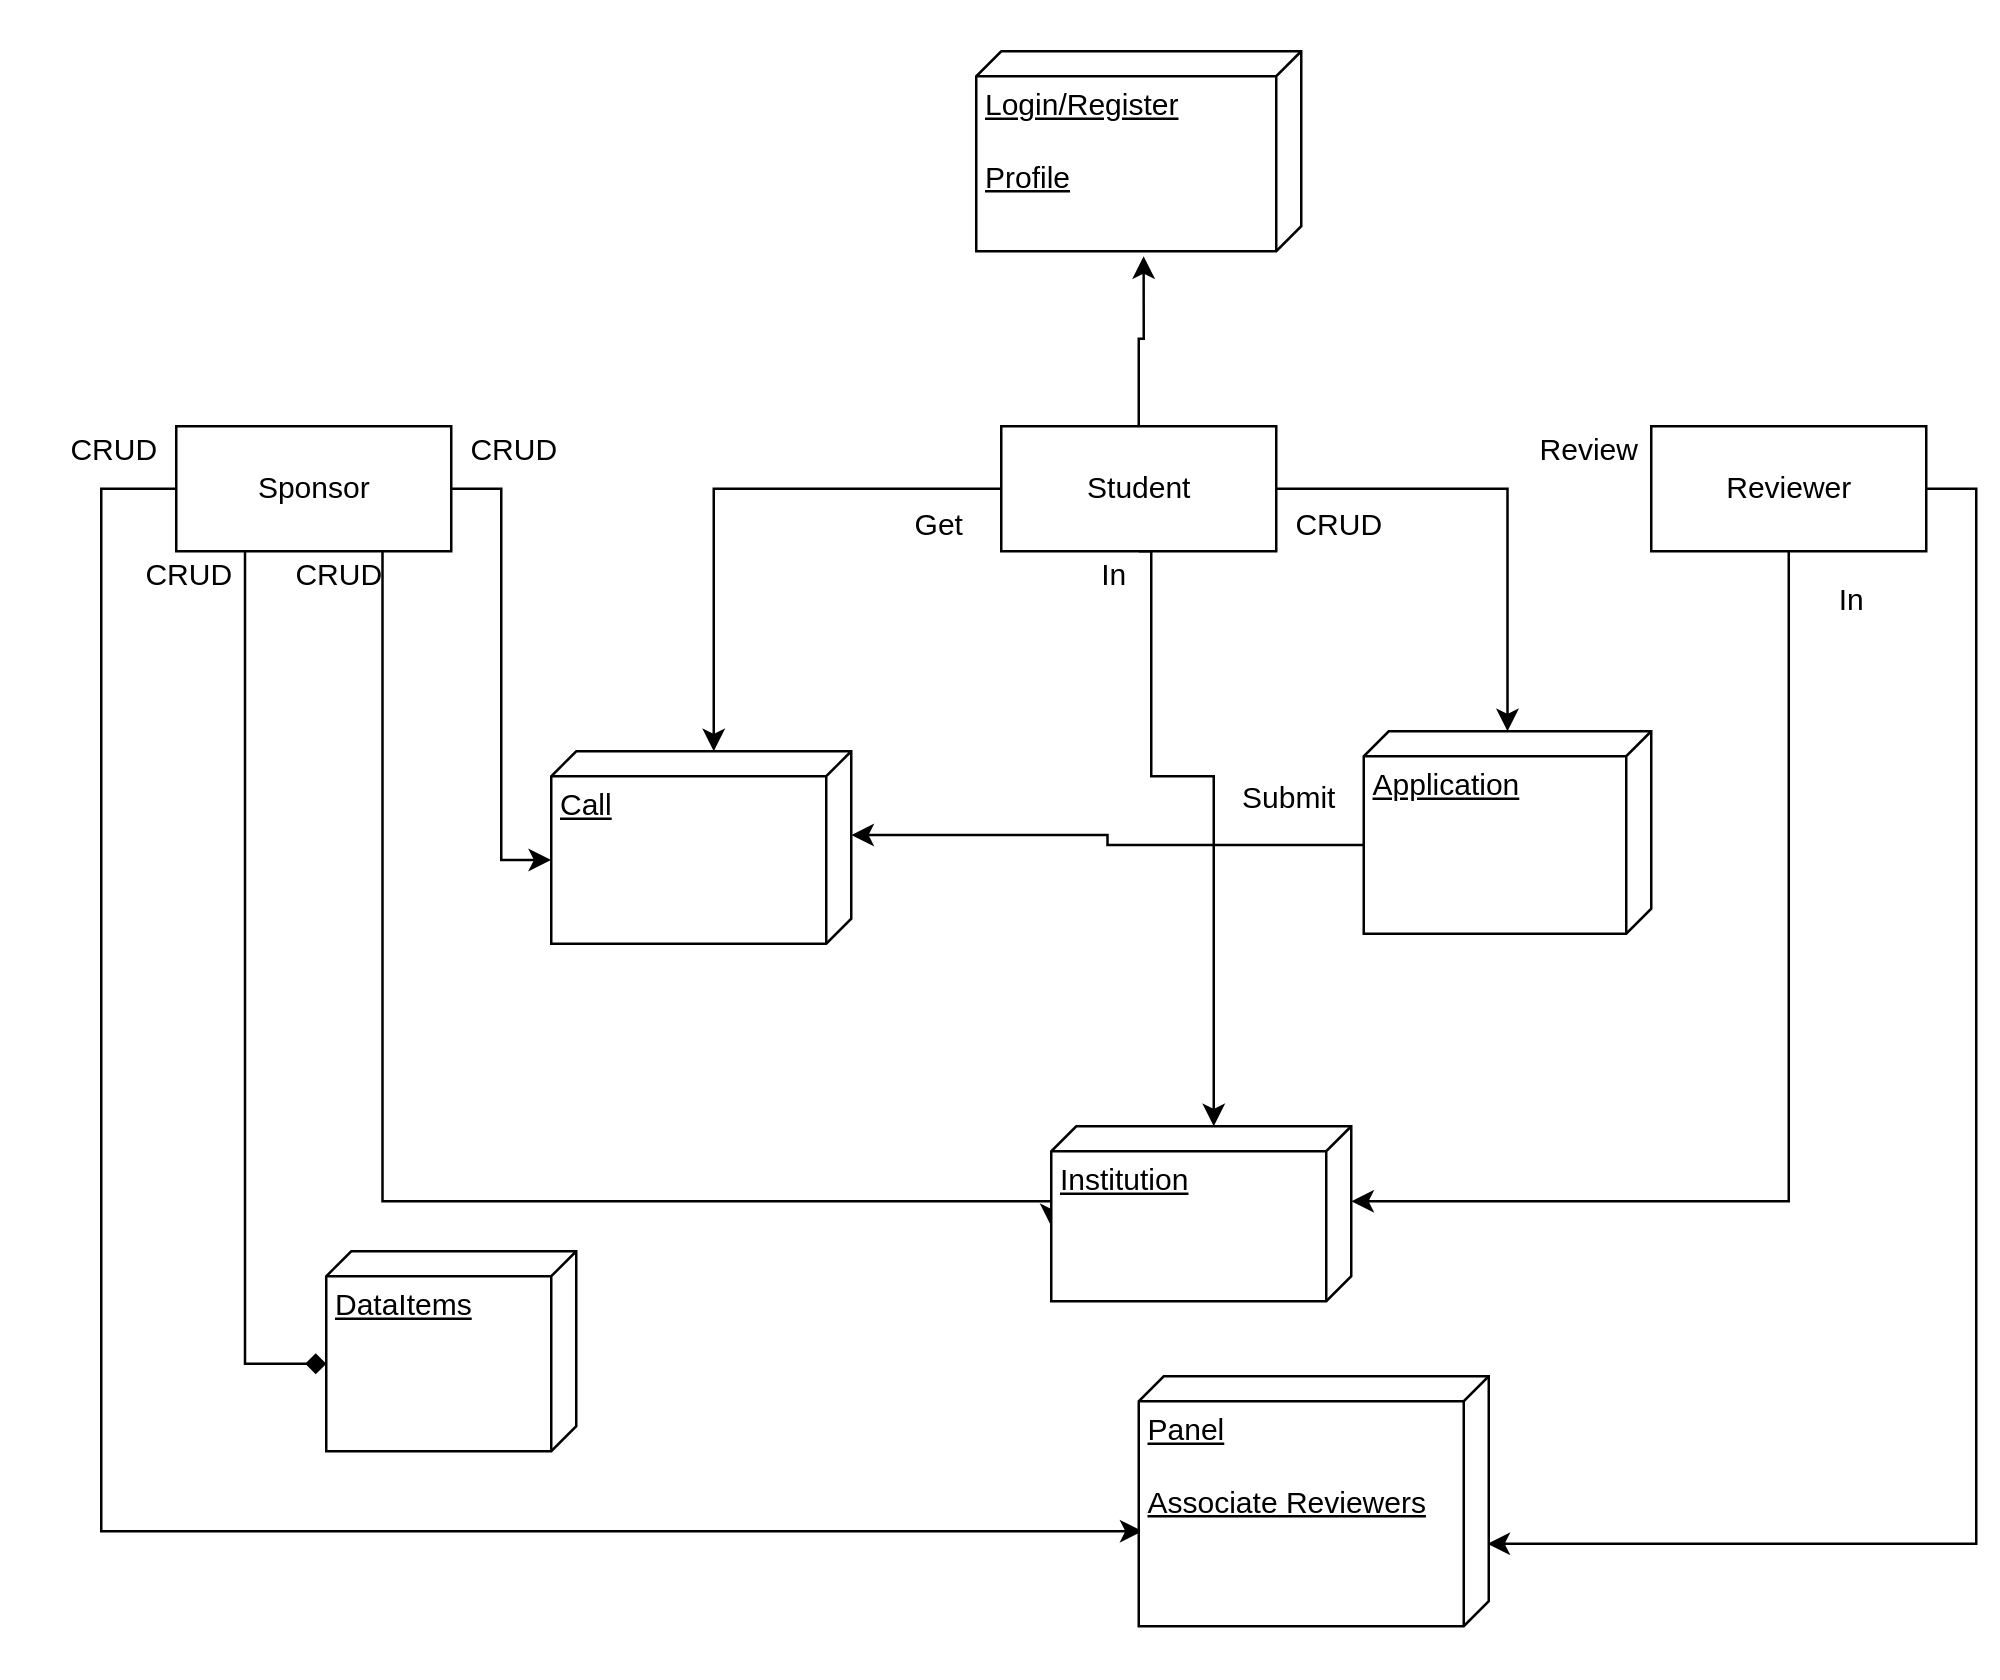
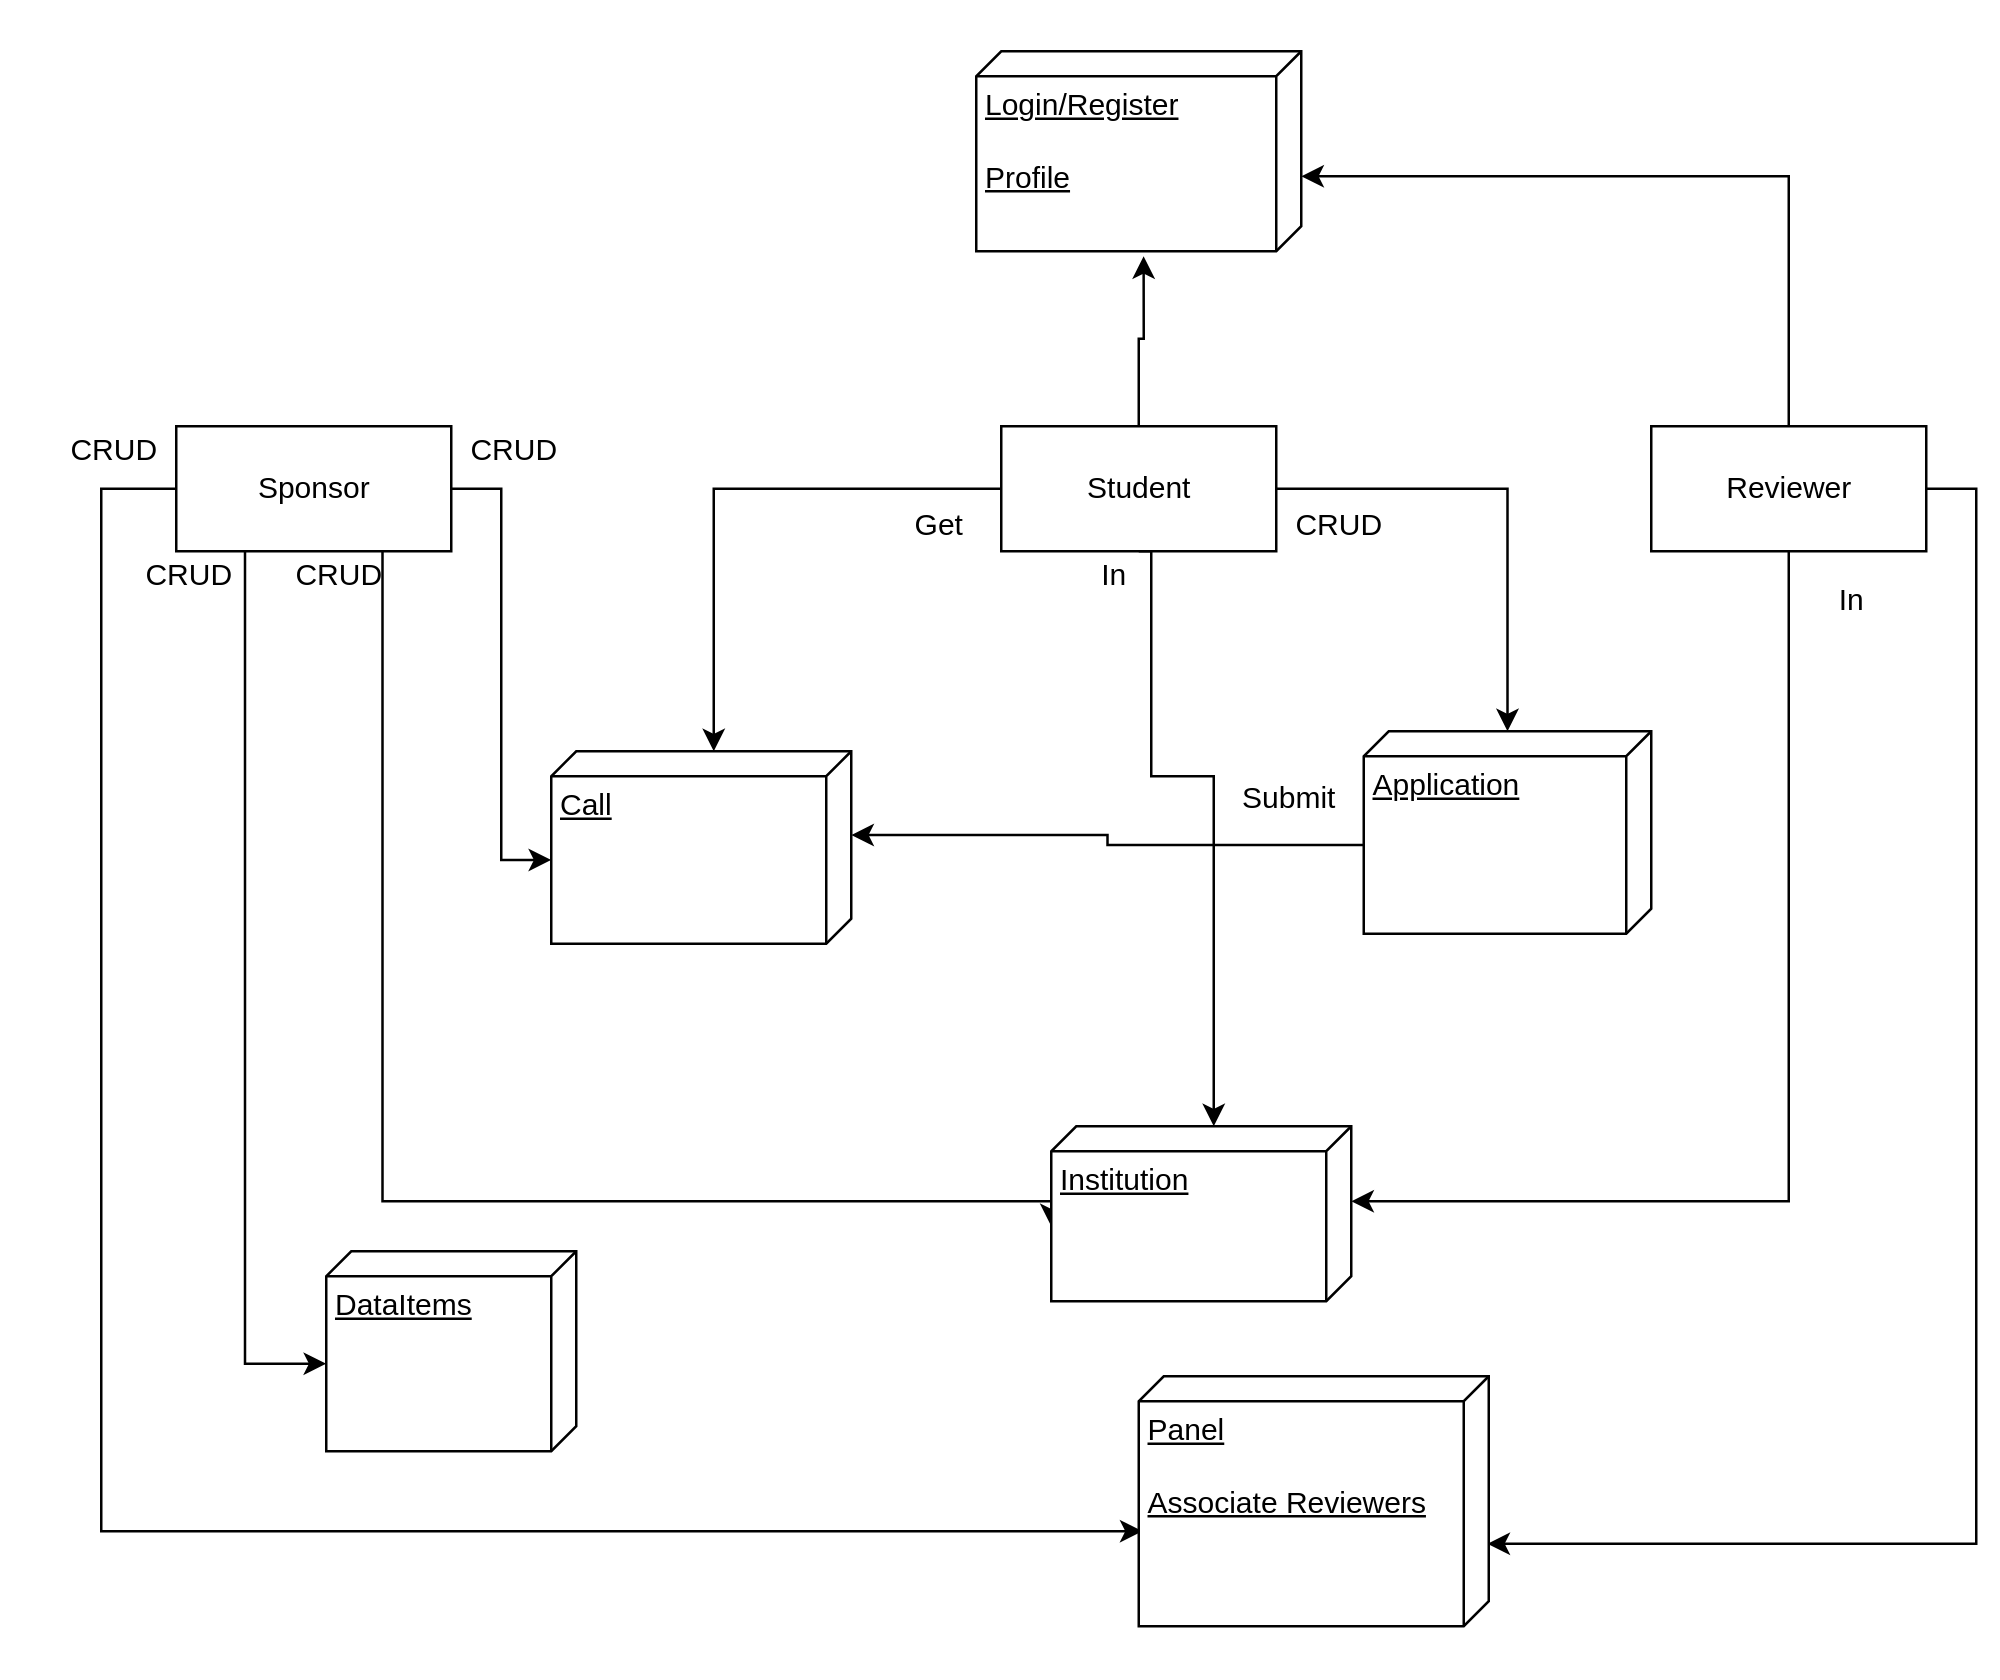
none -> (1679, 176)
(1589, 451) -> none
(306, 1364) -> (307, 1364)
